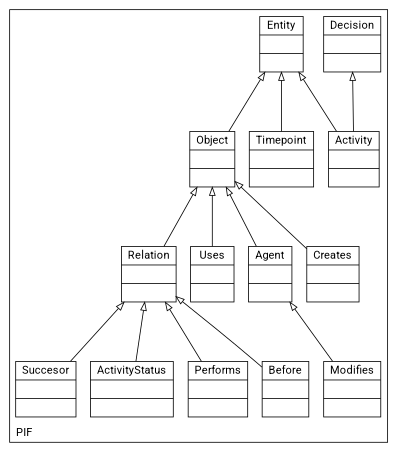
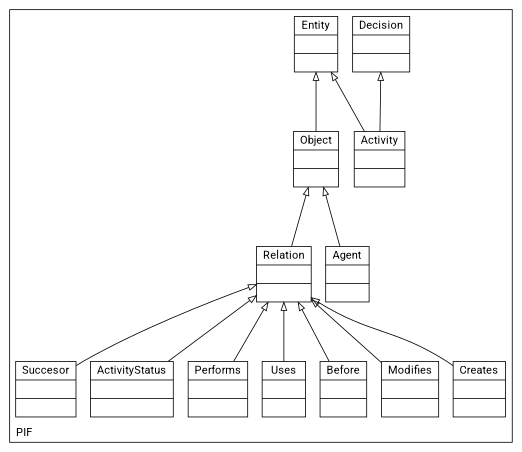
(281, 159) -> none
(274, 218) -> (386, 333)
(212, 221) -> (284, 336)
(314, 335) -> (349, 334)
